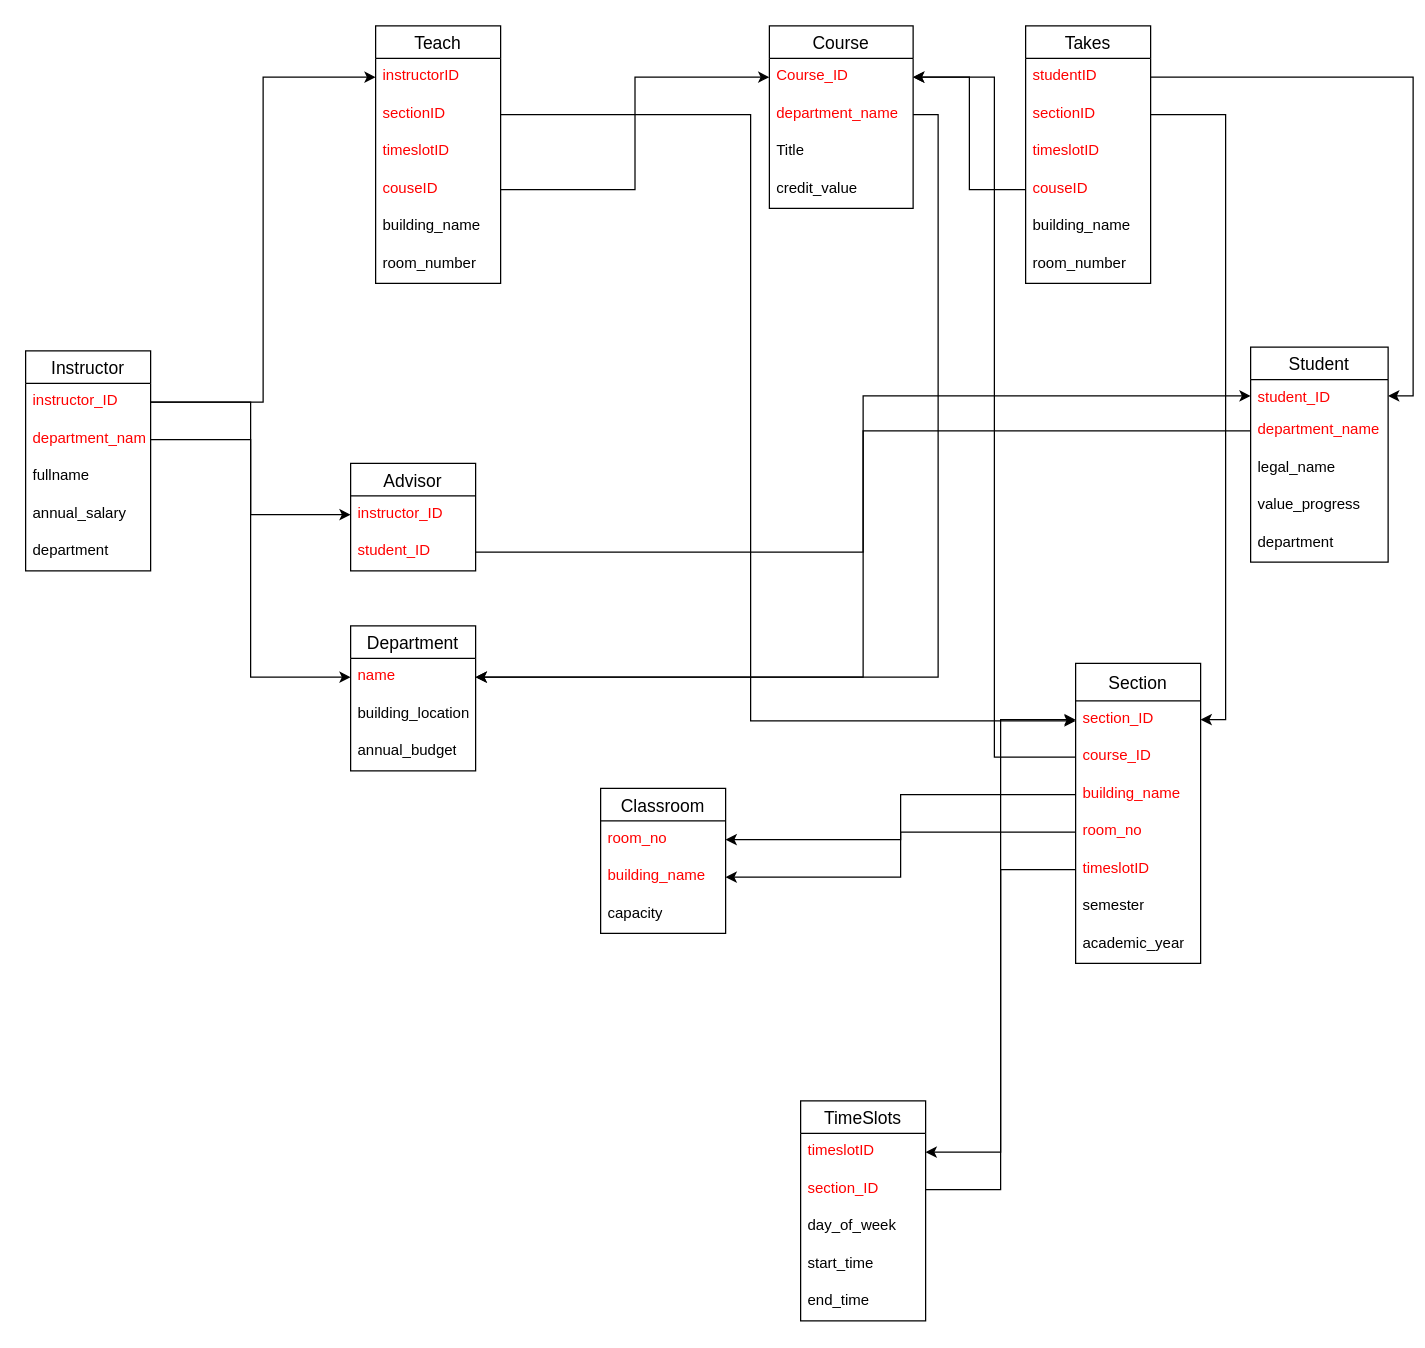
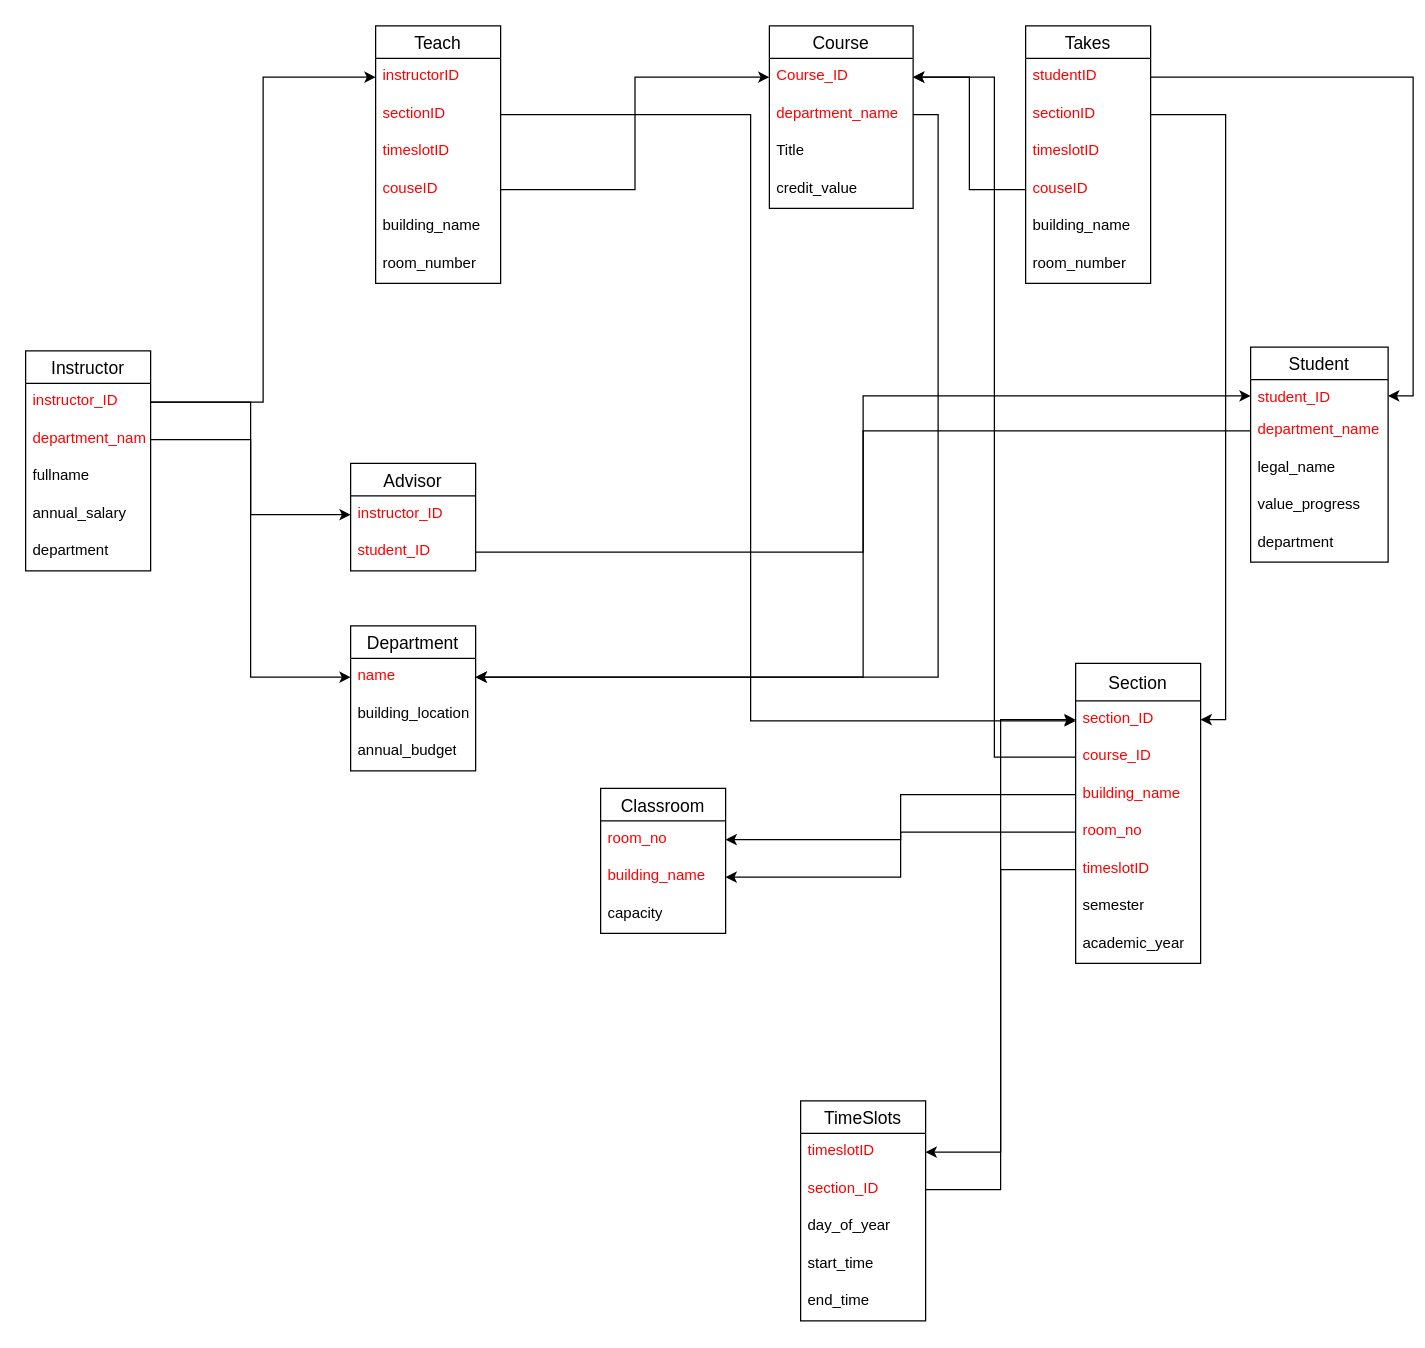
(854, 1226) -> (854, 1226)
